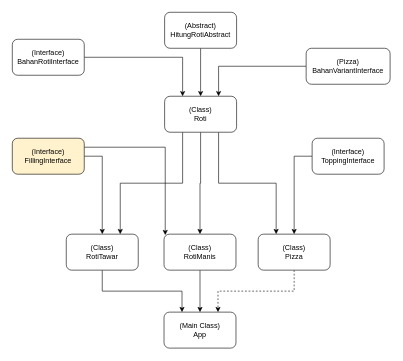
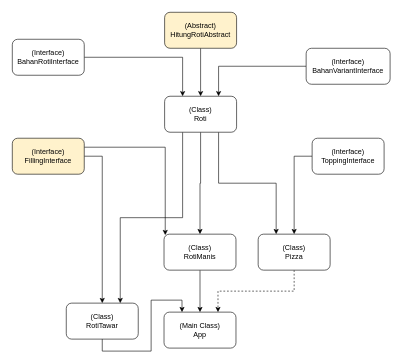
(201, 30) -> (201, 30)
(348, 66) -> (348, 66)
(102, 252) -> (102, 321)
